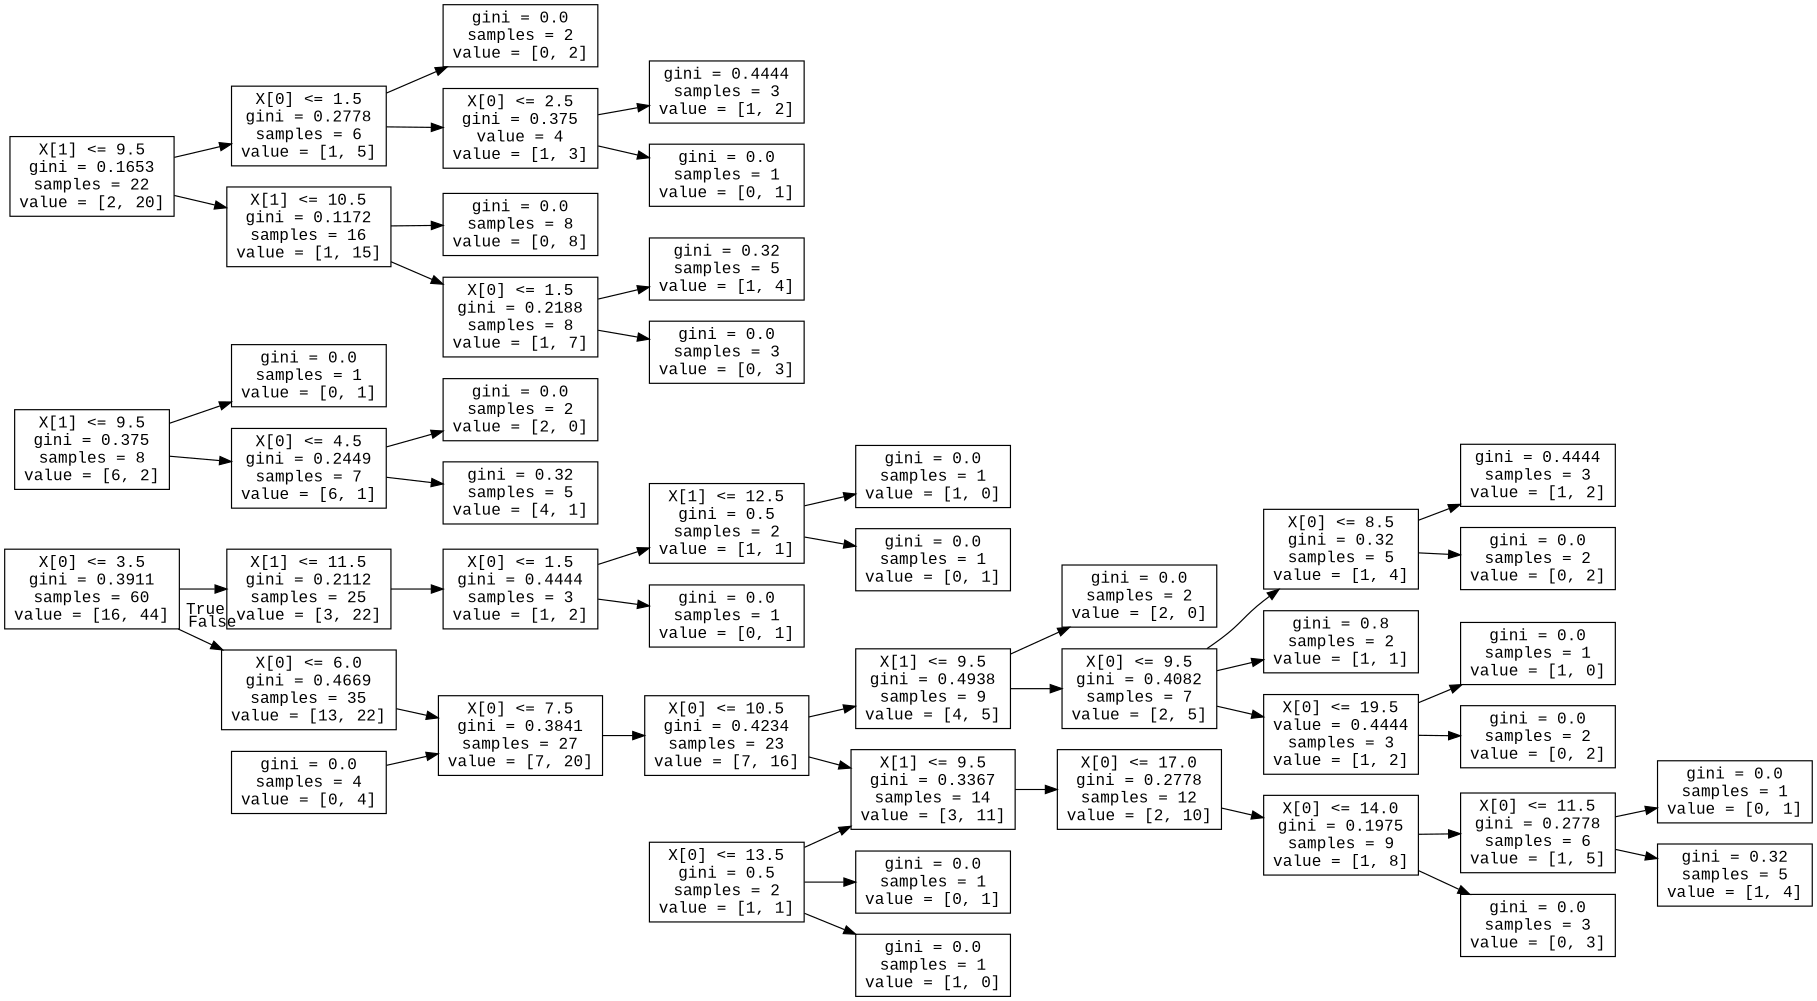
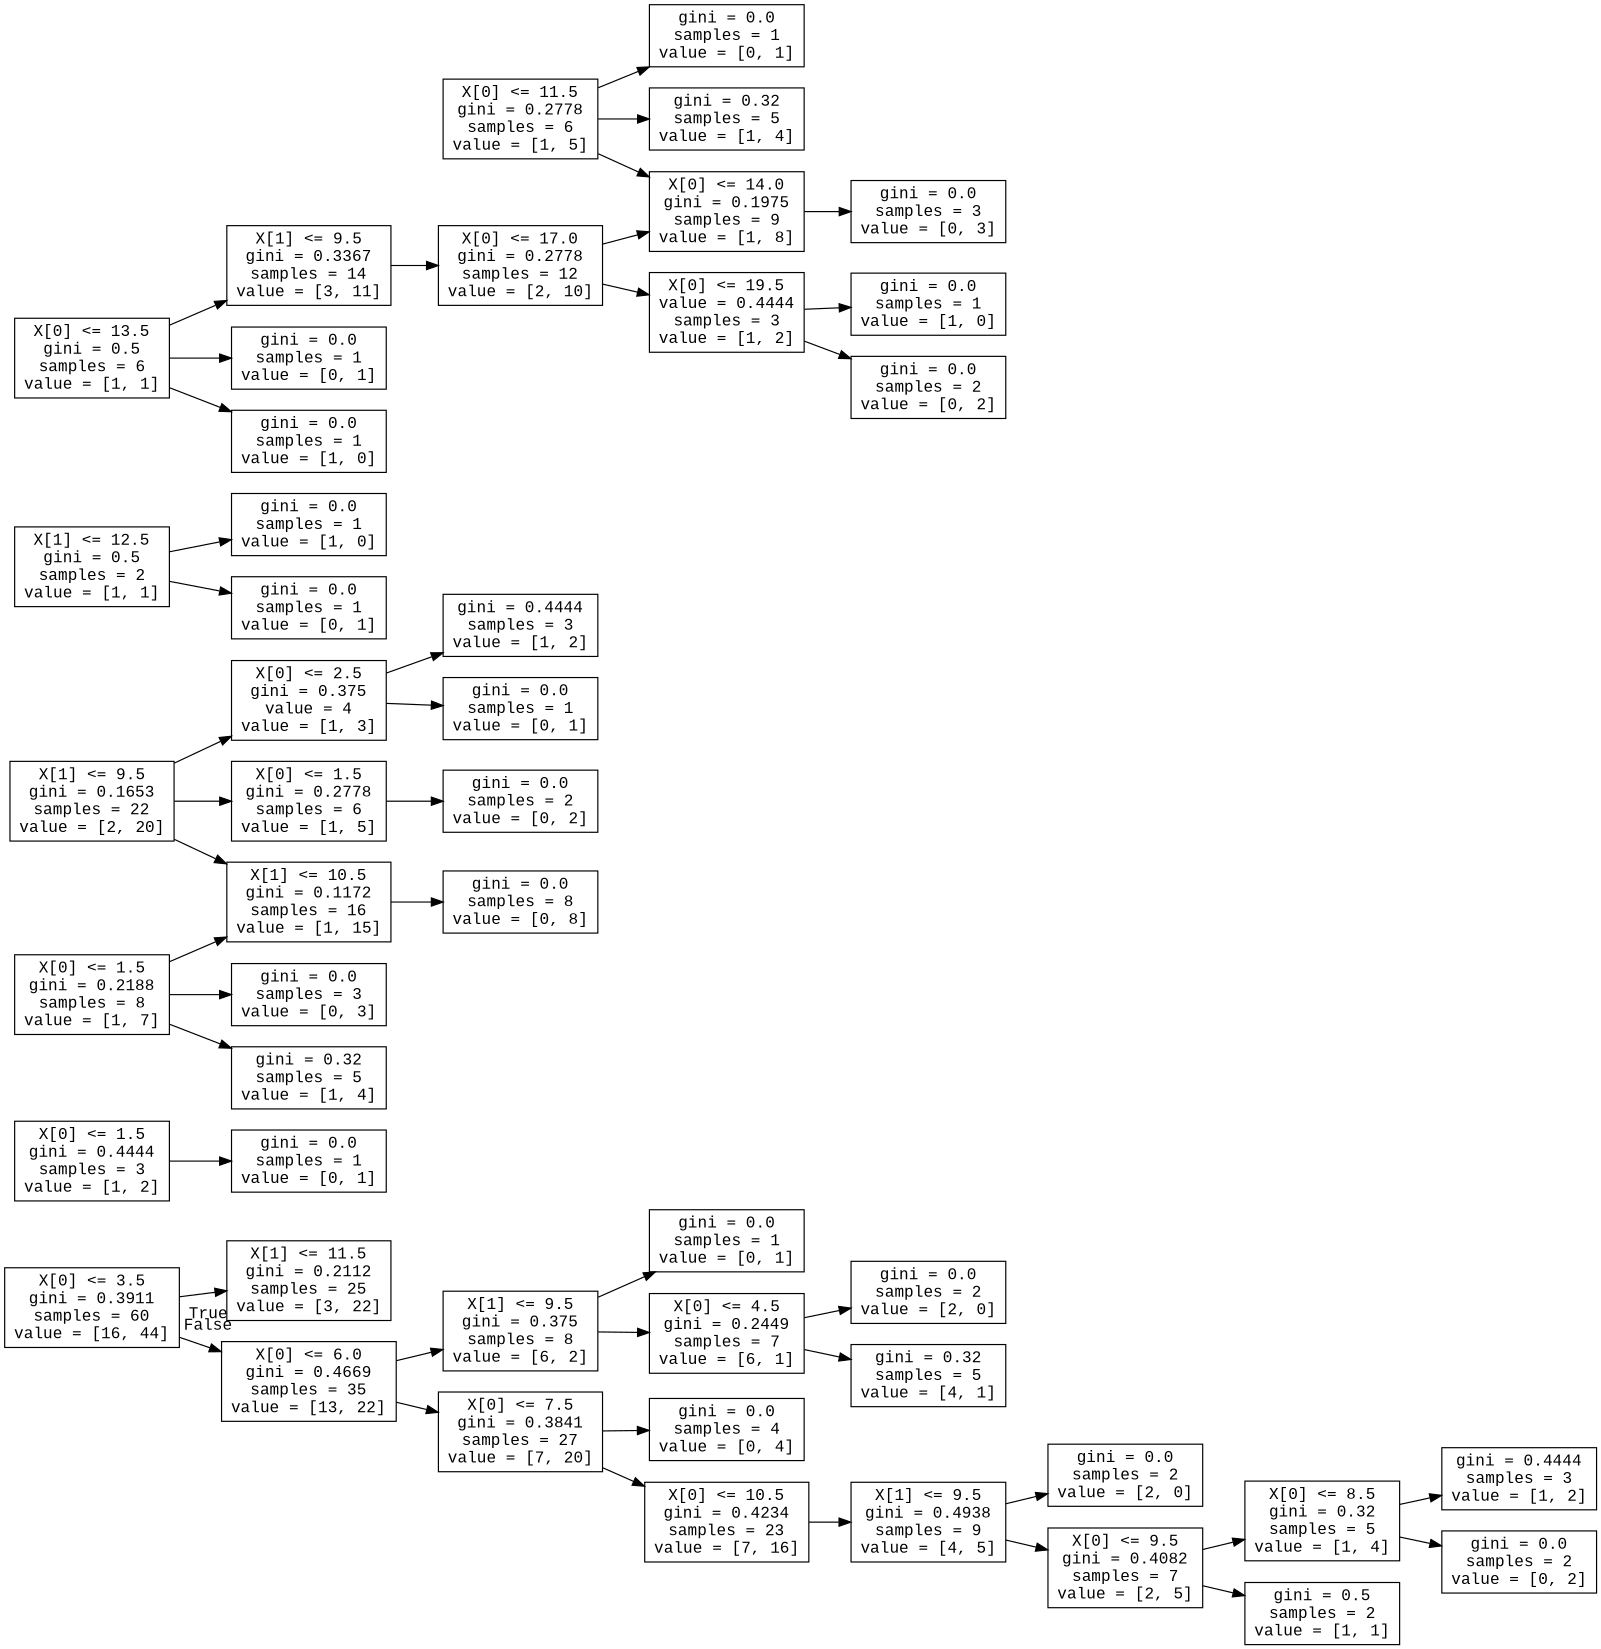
(409, 127) -> (197, 752)
(412, 271) -> (192, 952)
(618, 558) -> none
(411, 589) -> none
(1341, 642) -> (1322, 1614)
(1235, 710) -> (620, 288)
(406, 761) -> (620, 1431)
(824, 761) -> none
(1433, 834) -> (618, 163)
(727, 882) -> (92, 358)
none -> (414, 1356)
